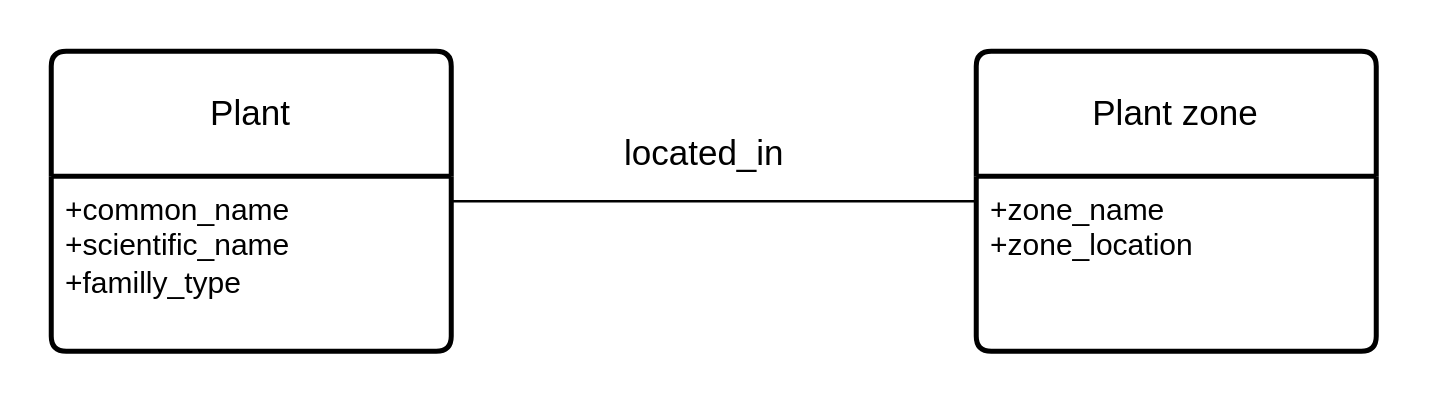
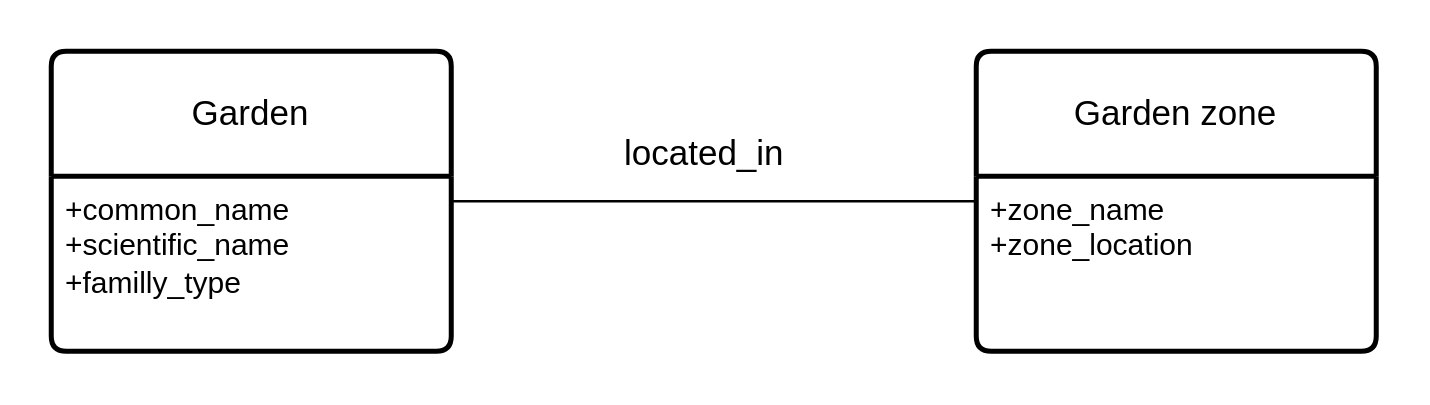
(251, 114) -> (251, 114)
(1176, 114) -> (1176, 114)
